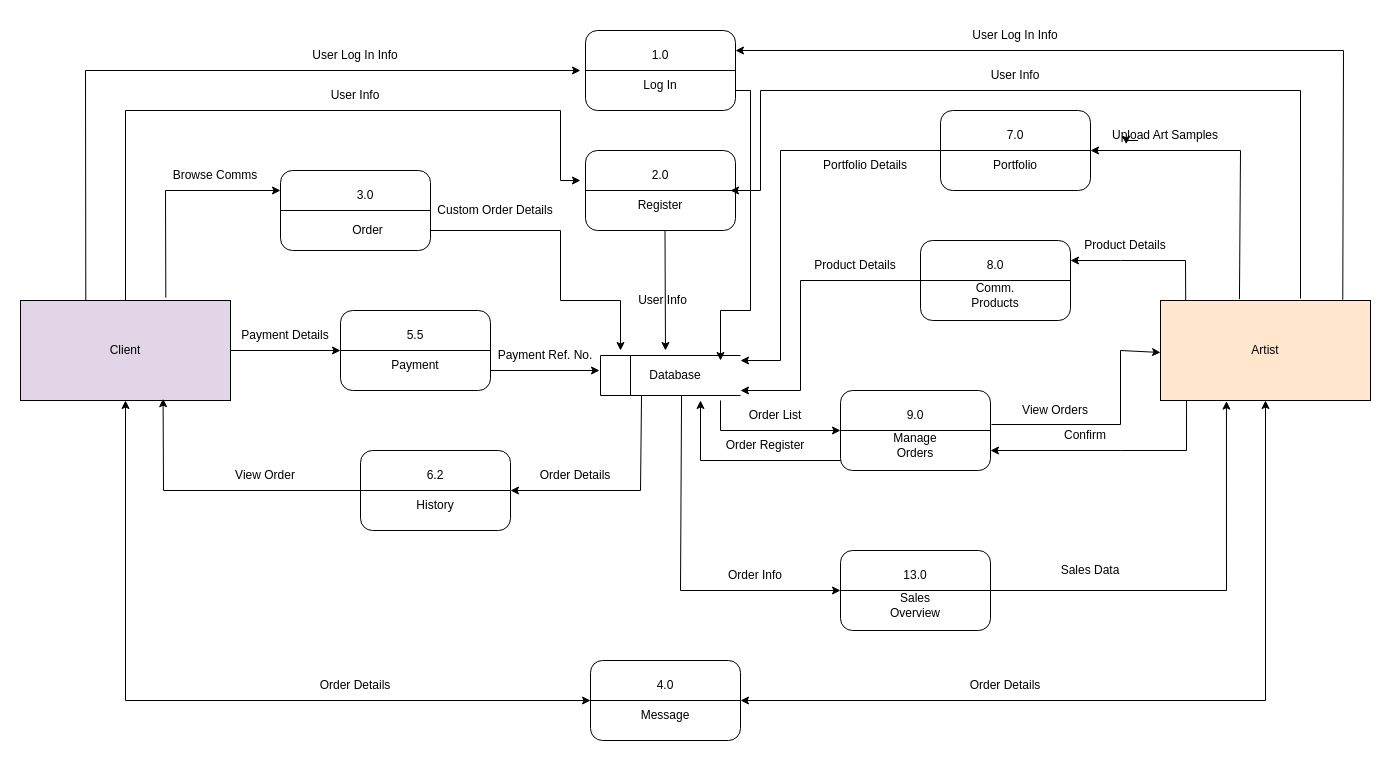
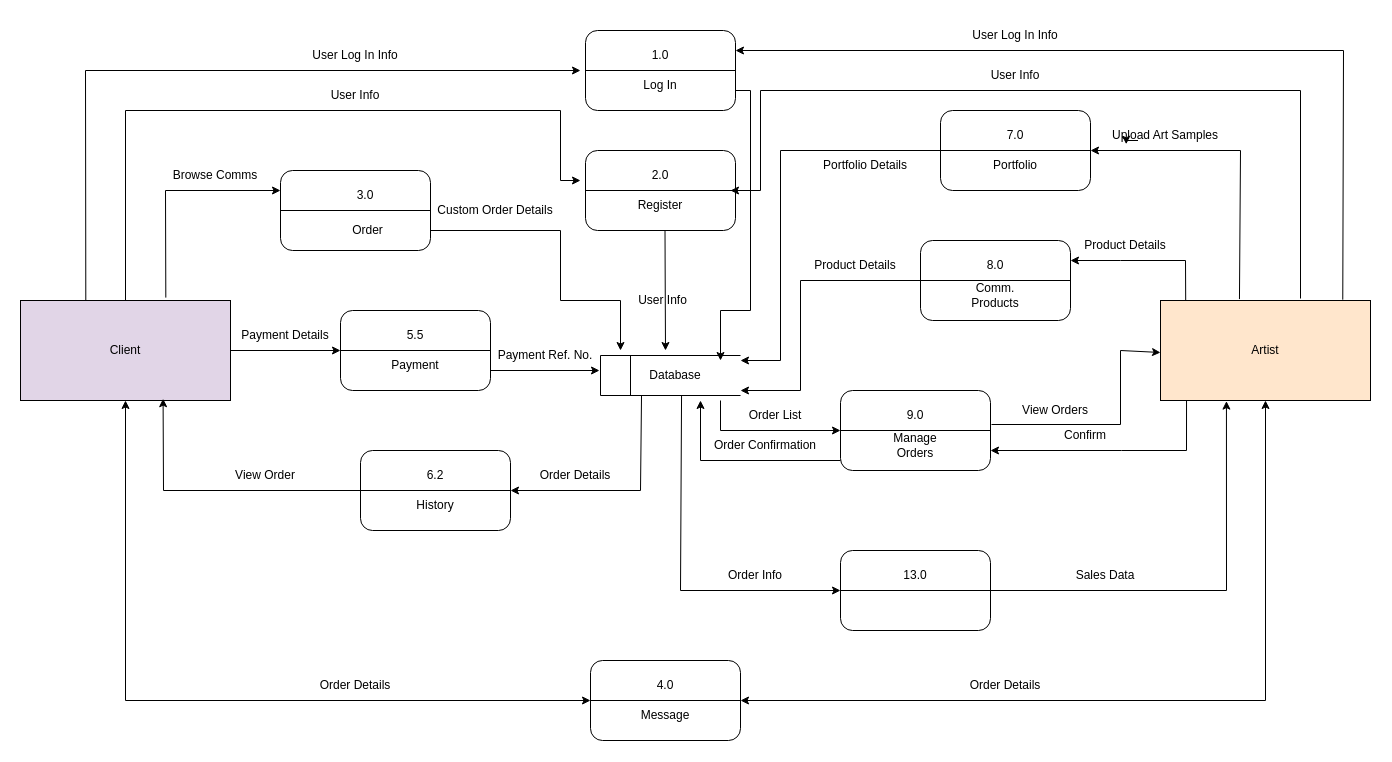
(766, 446) -> (766, 446)
(1091, 571) -> (1106, 576)
(916, 606) -> none
